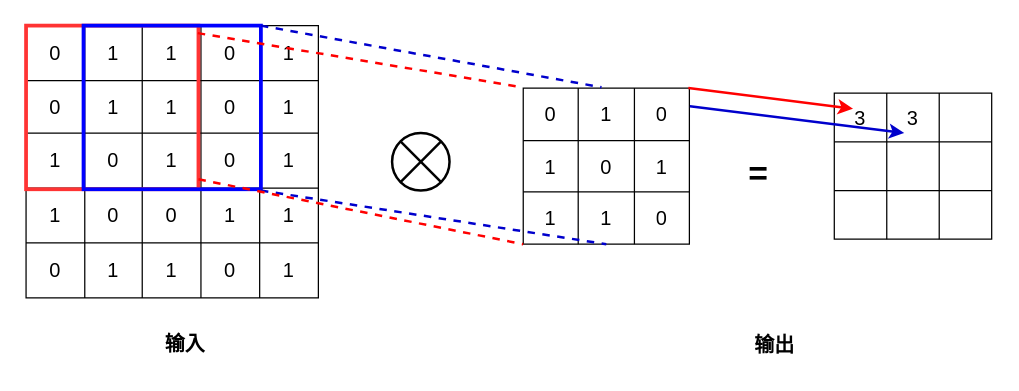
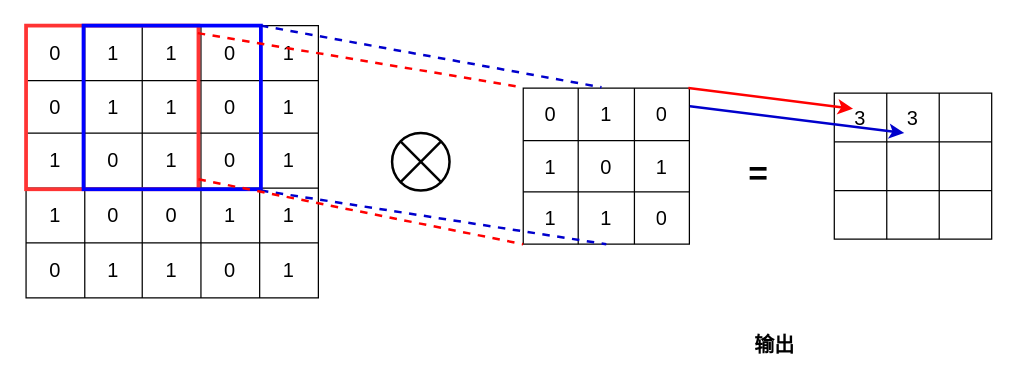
(184, 344) -> none
